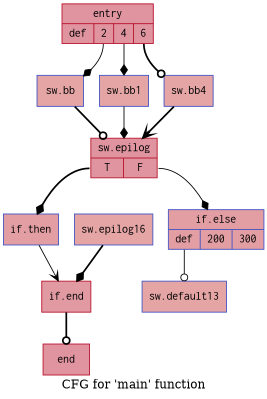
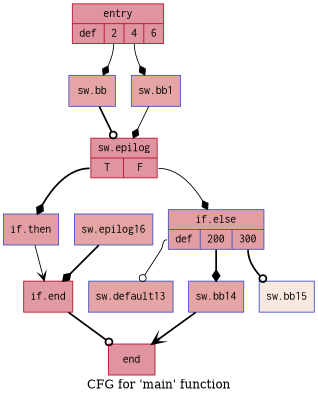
(189, 91) -> none
none -> (216, 297)
none -> (287, 297)
